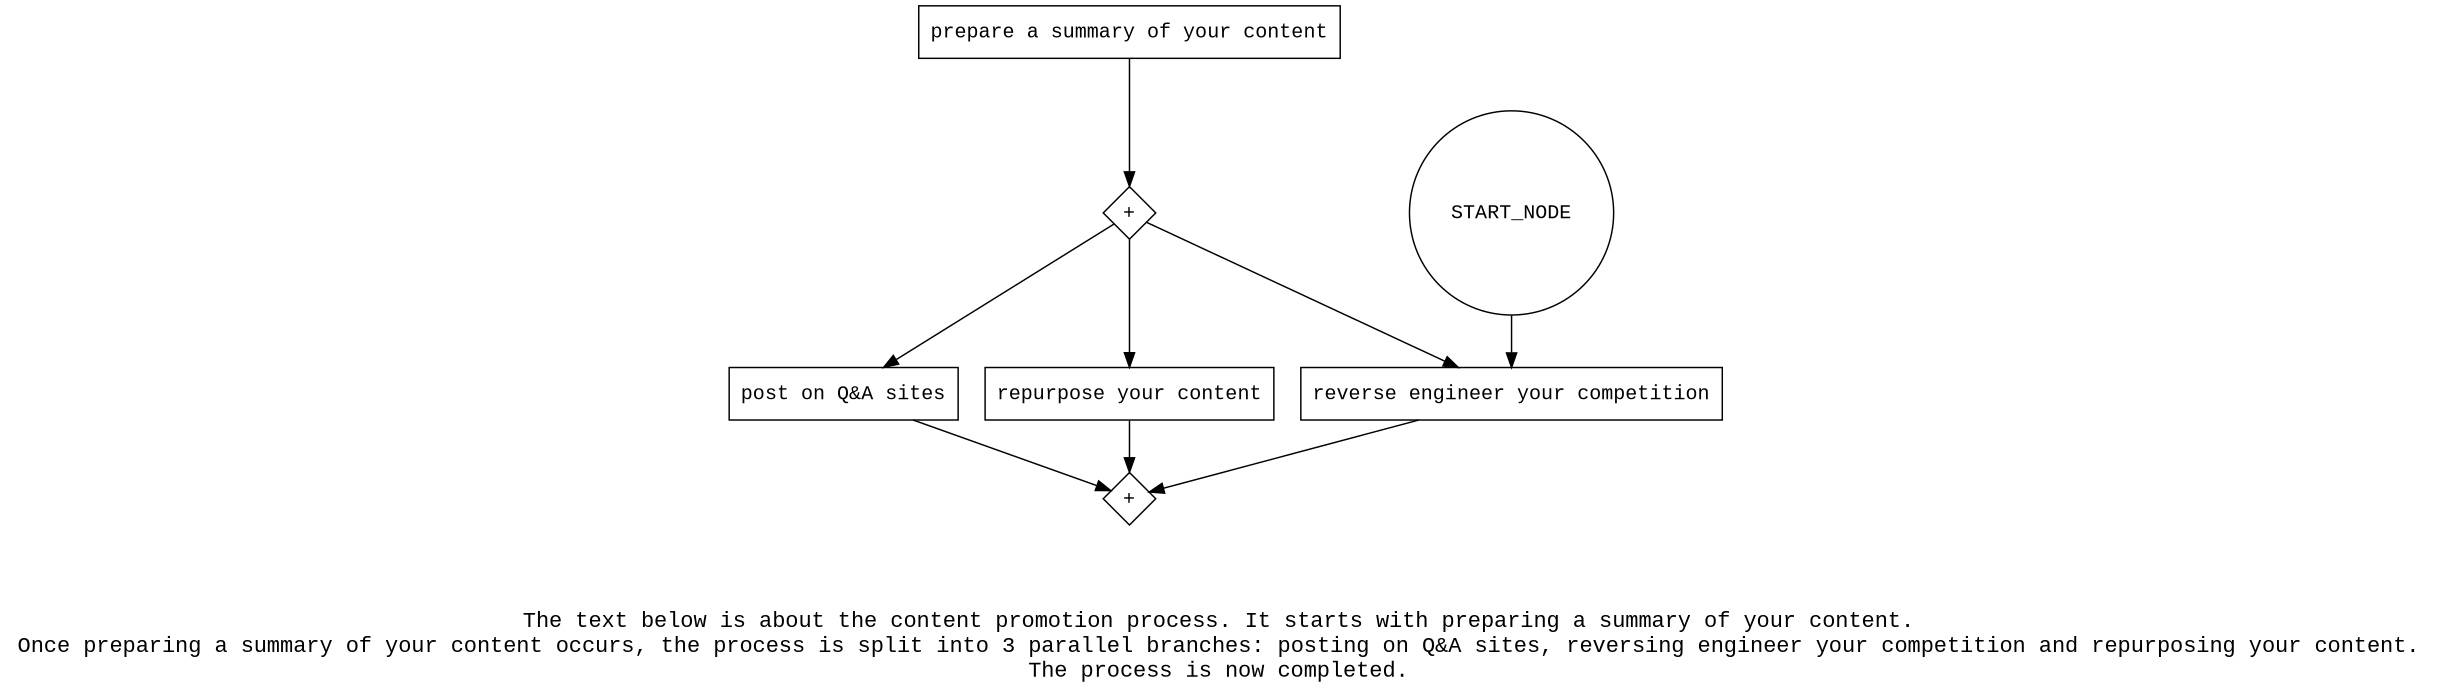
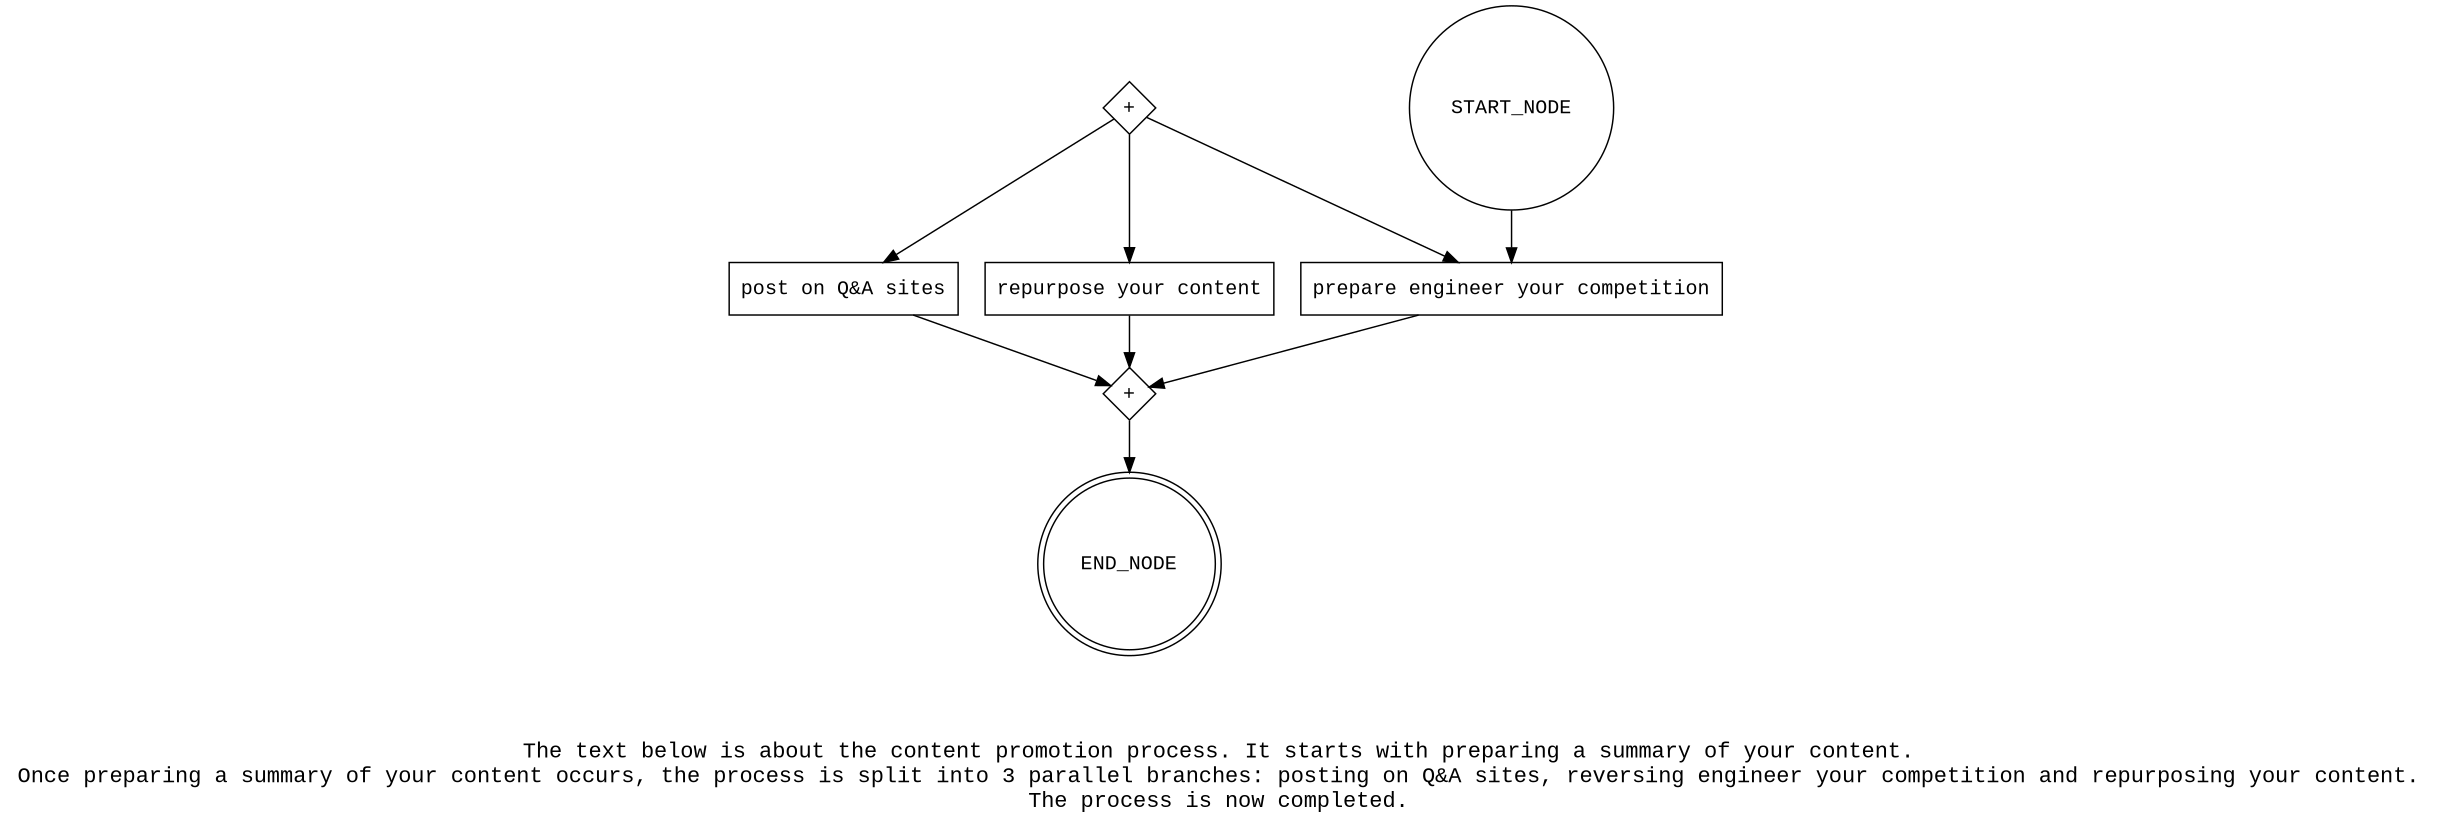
(1129, 32) -> none
(1512, 394) -> (1512, 289)
none -> (1129, 564)
